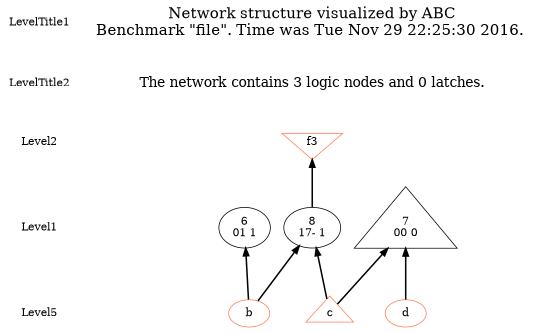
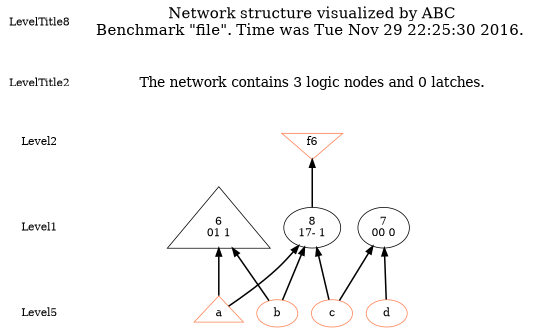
(40, 23) -> (40, 23)
(312, 142) -> (312, 142)
(245, 228) -> (219, 228)
(406, 228) -> (384, 228)
none -> (219, 313)
(330, 313) -> (332, 313)
